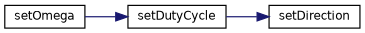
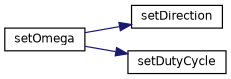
(242, 17) -> (102, 30)
